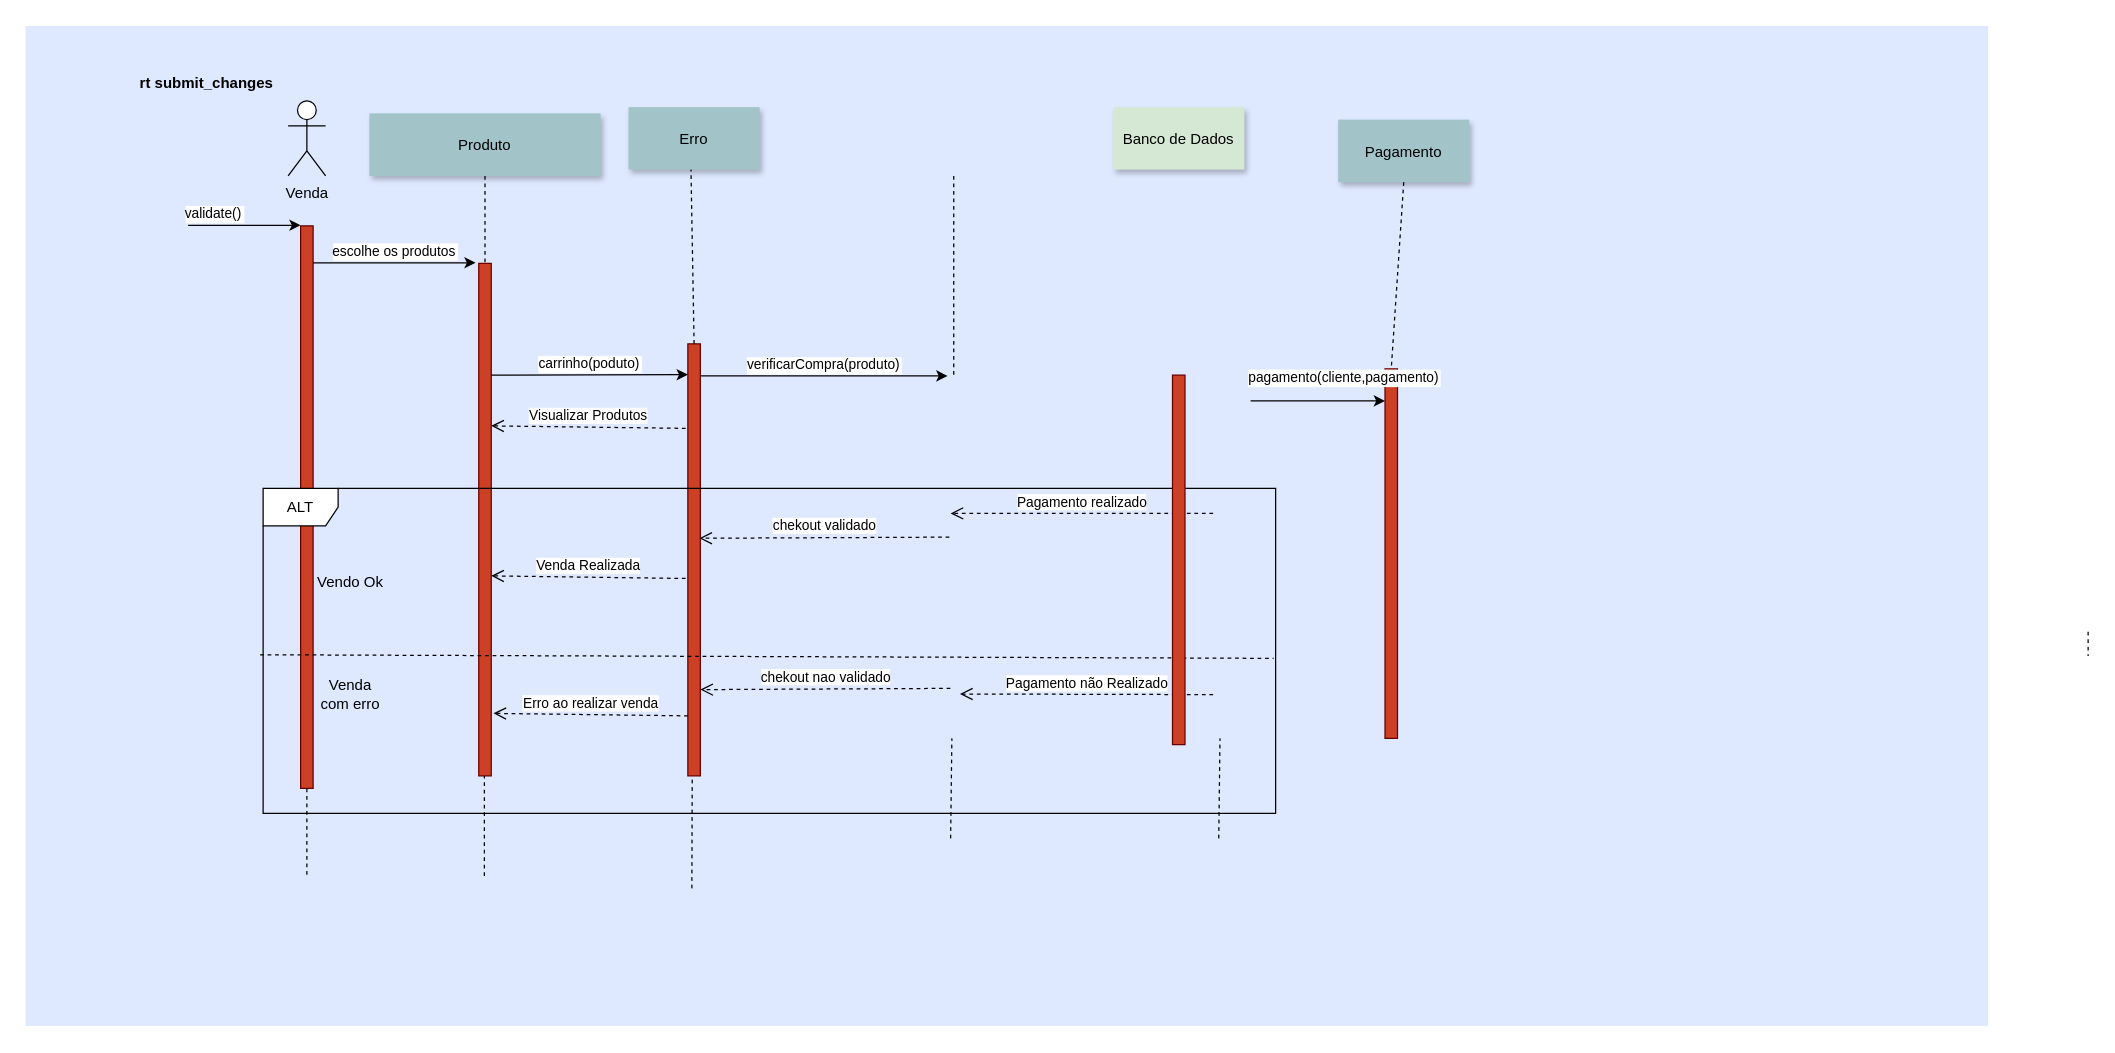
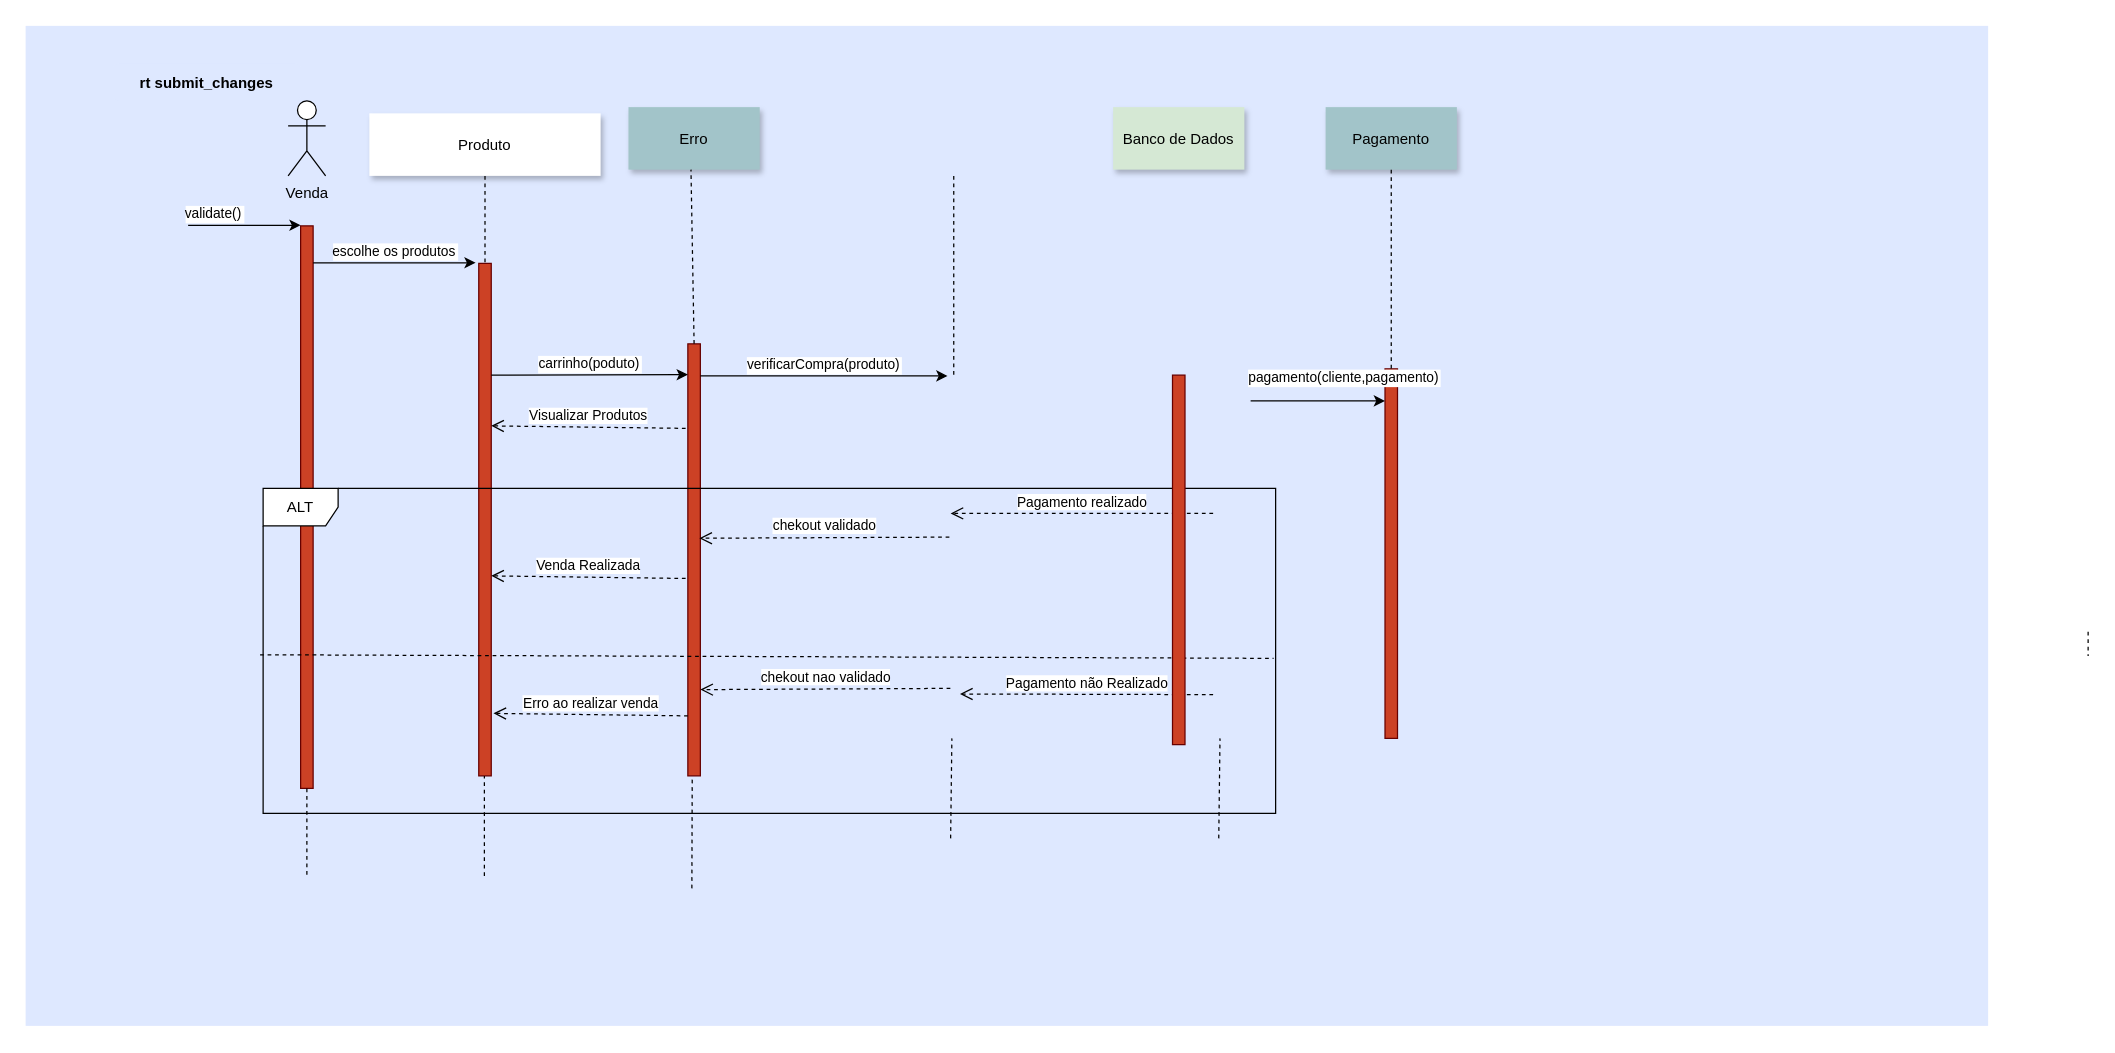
(485, 144) -> (485, 144)
(1404, 151) -> (1391, 138)
(351, 582) -> none
(351, 694) -> none
